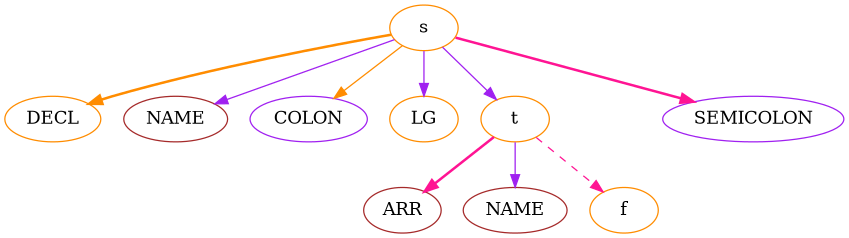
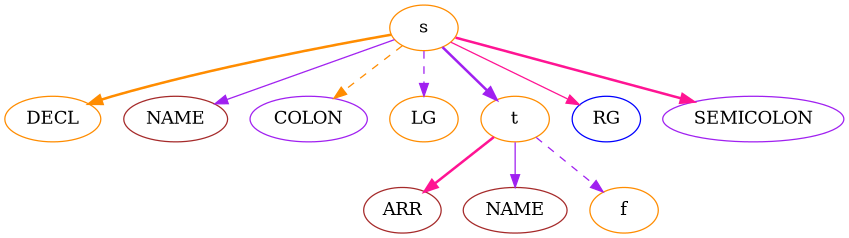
(424, 67) -> (424, 67)
(373, 68) -> (373, 68)
(465, 69) -> (465, 69)
none -> (606, 119)
(565, 161) -> (565, 161)
